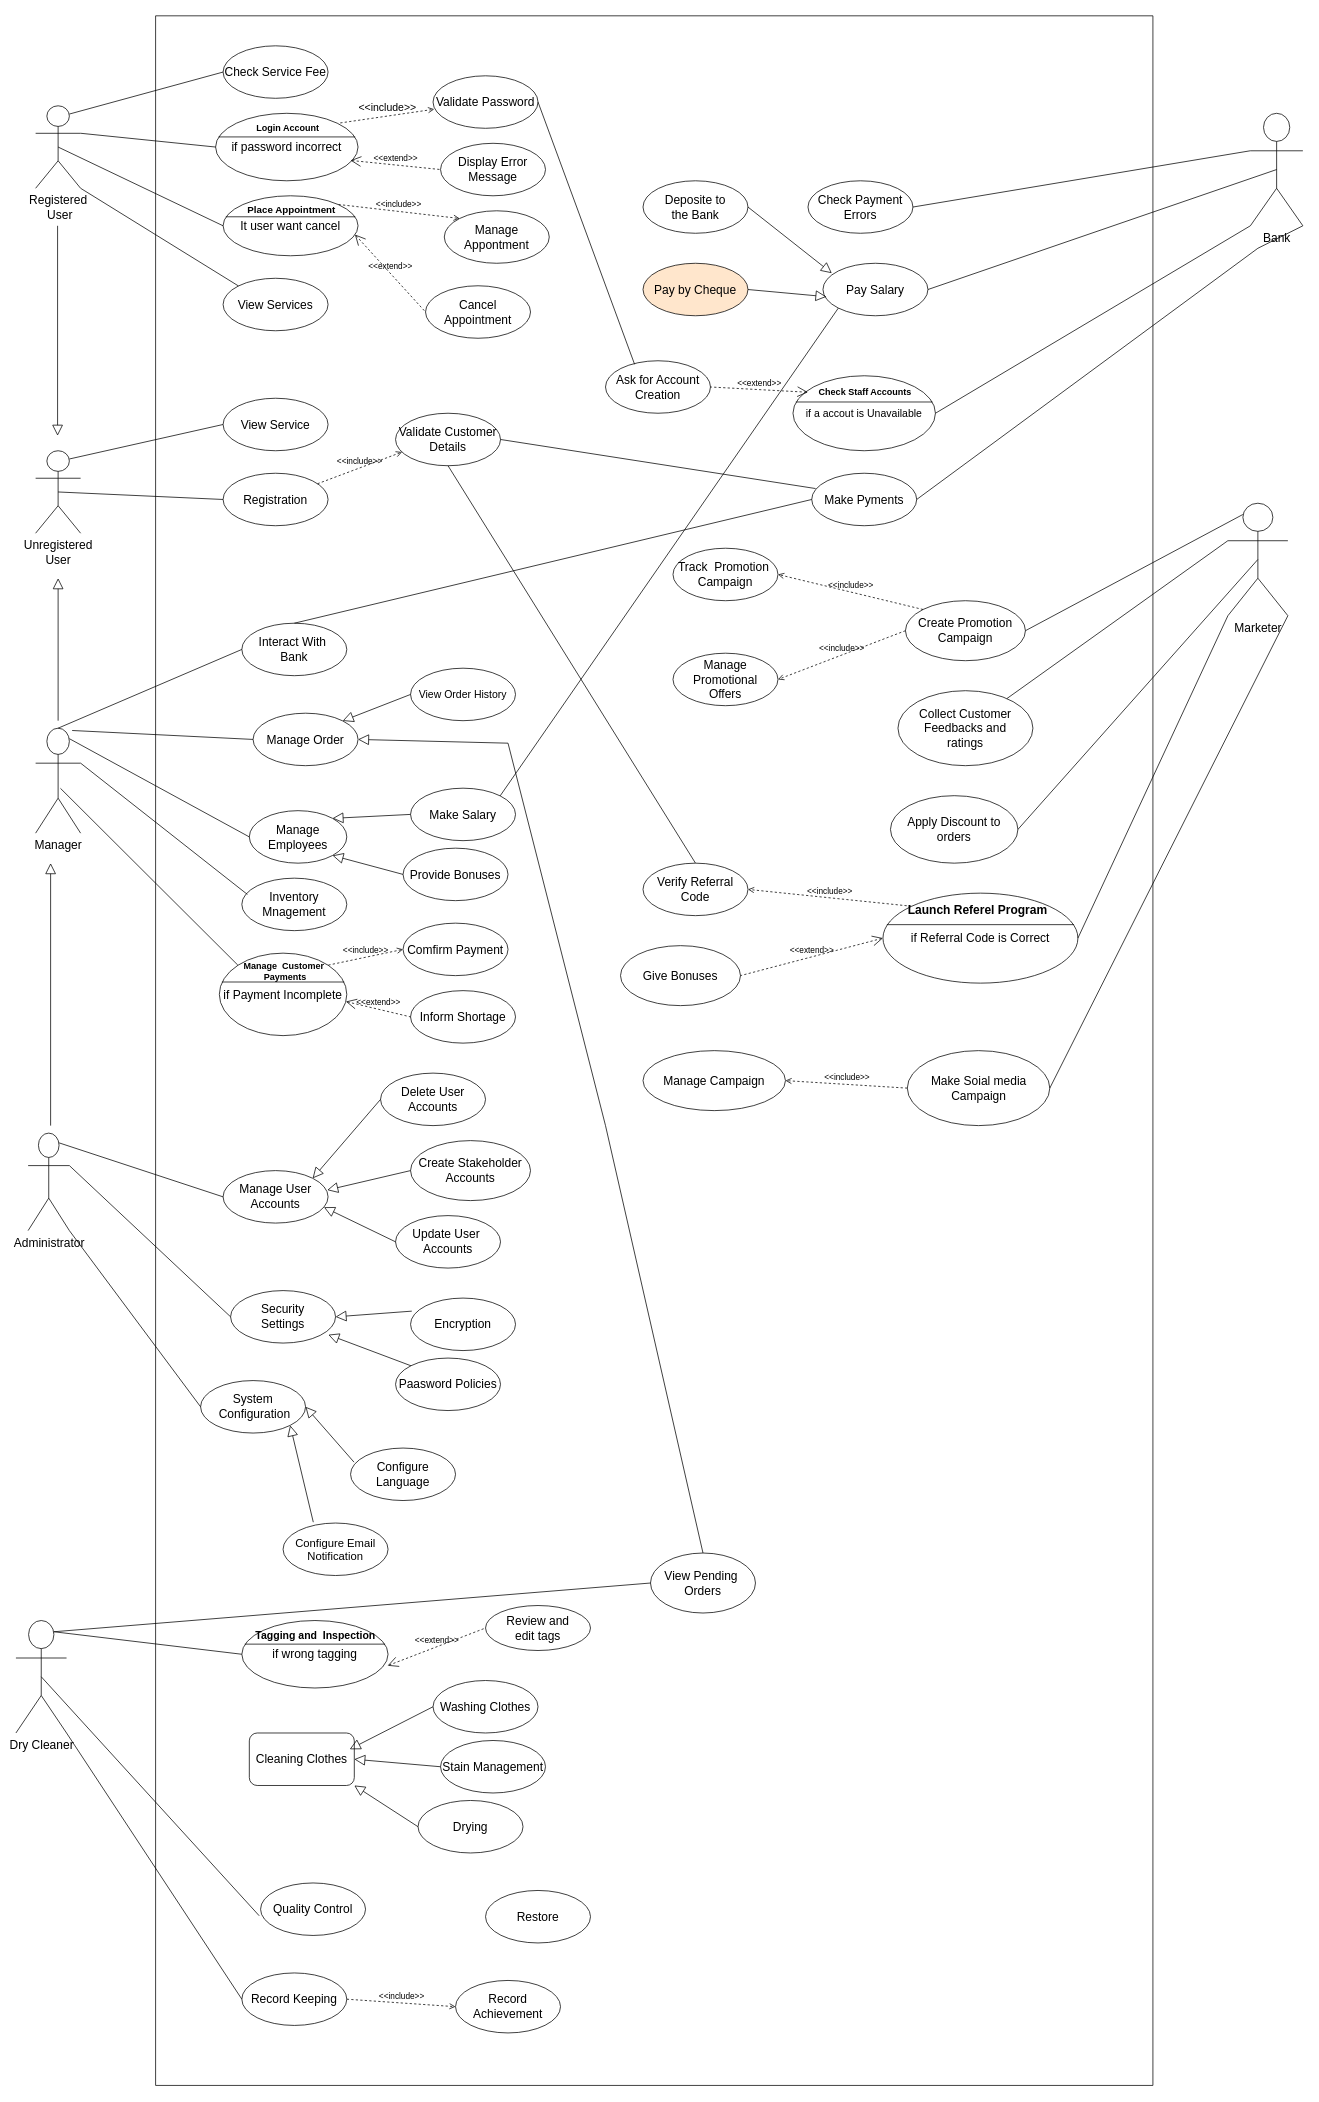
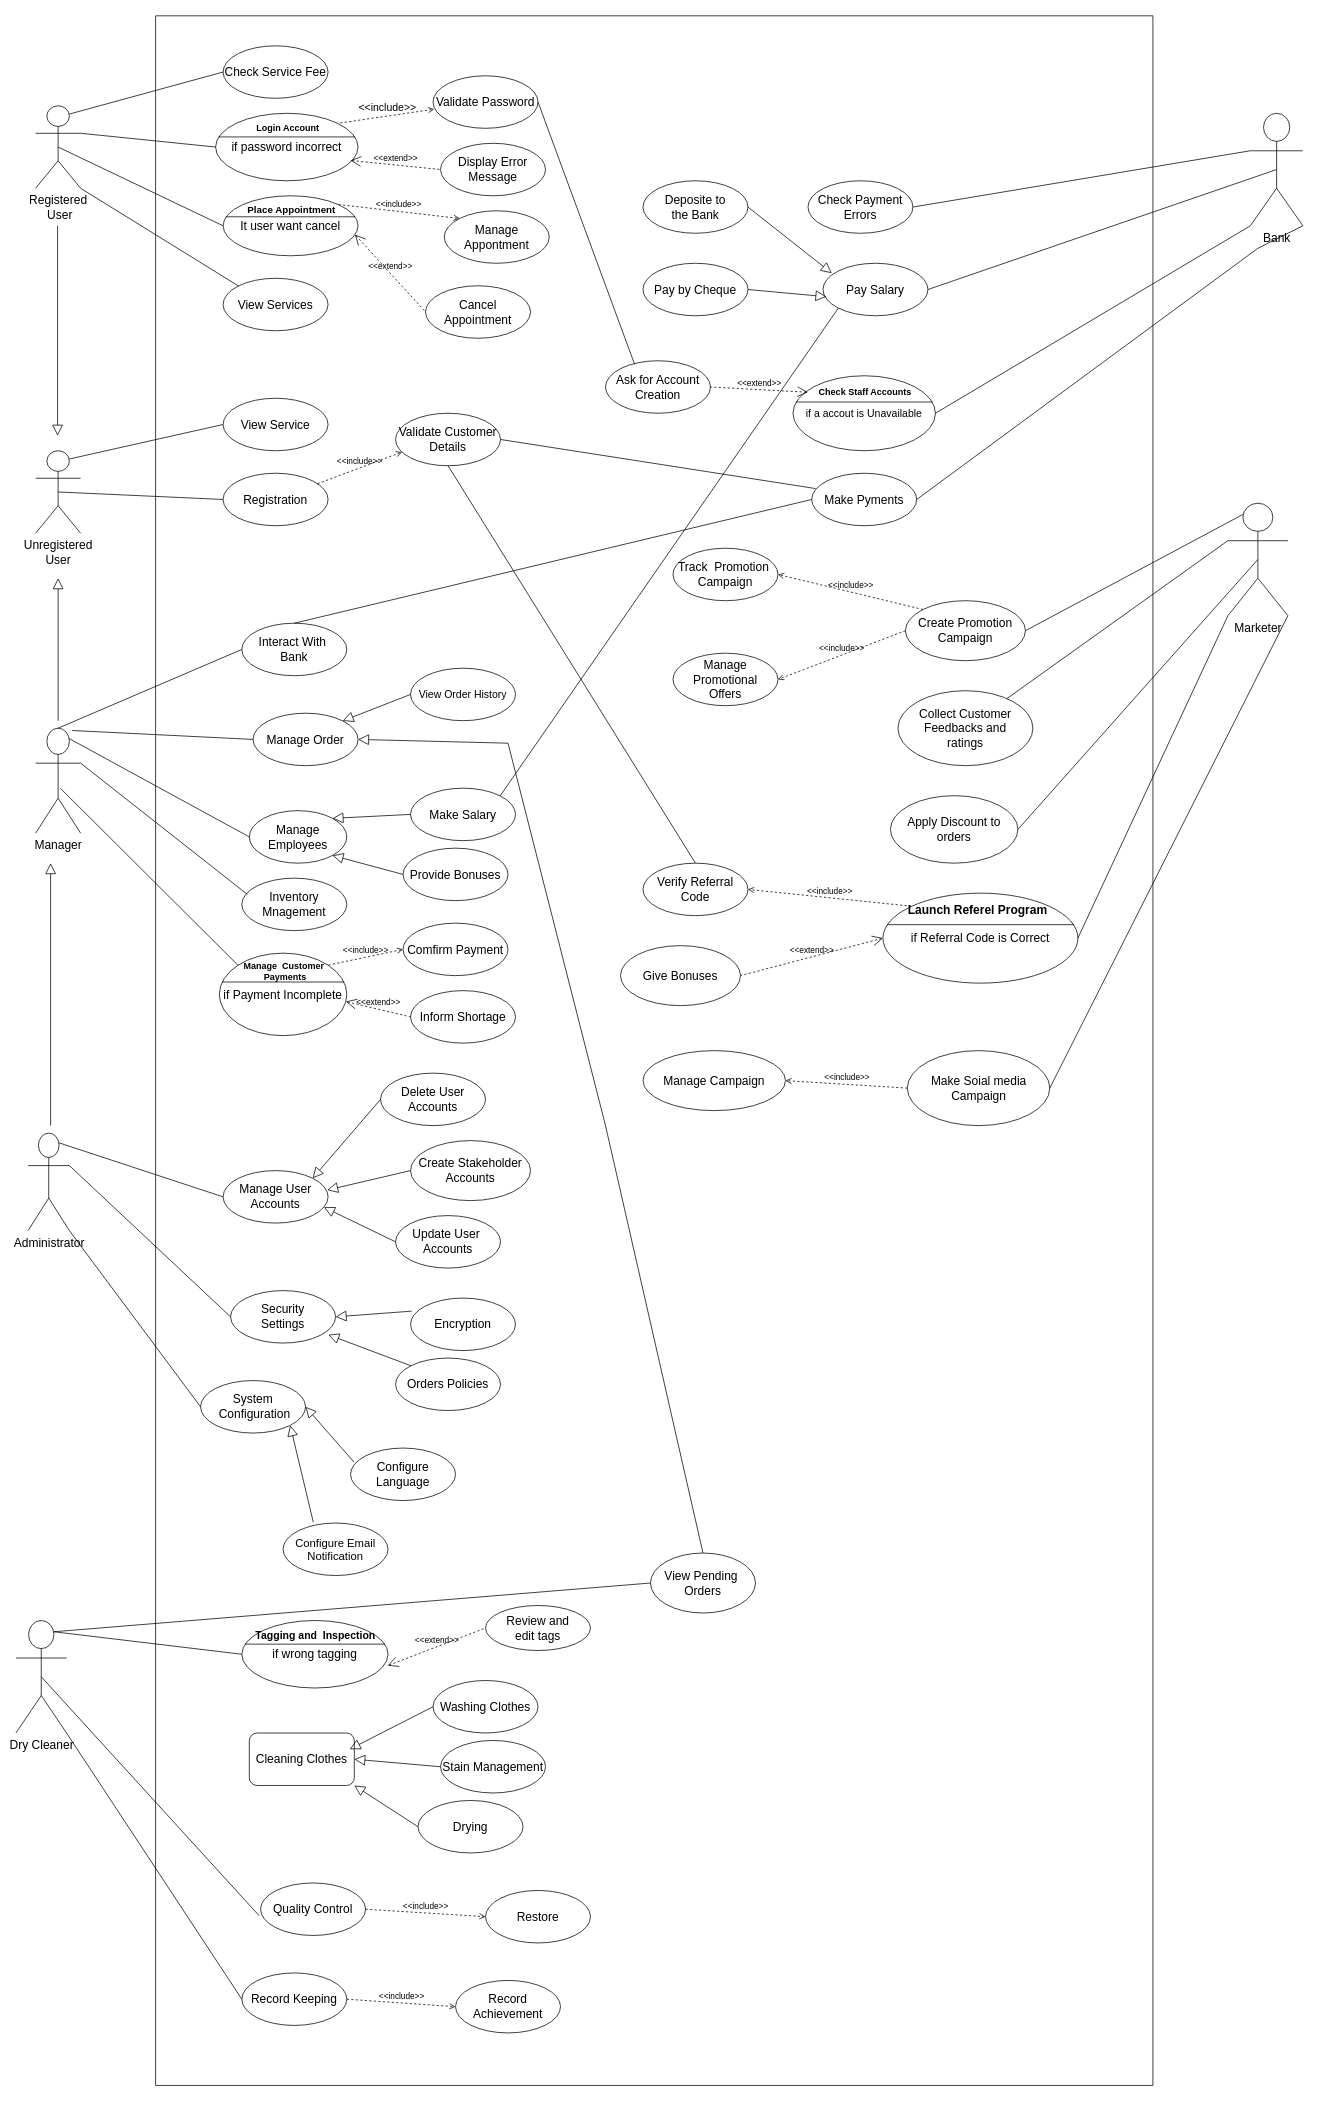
(696, 289) -> (696, 289)
(448, 1384) -> (448, 1384)
none -> (425, 1913)
